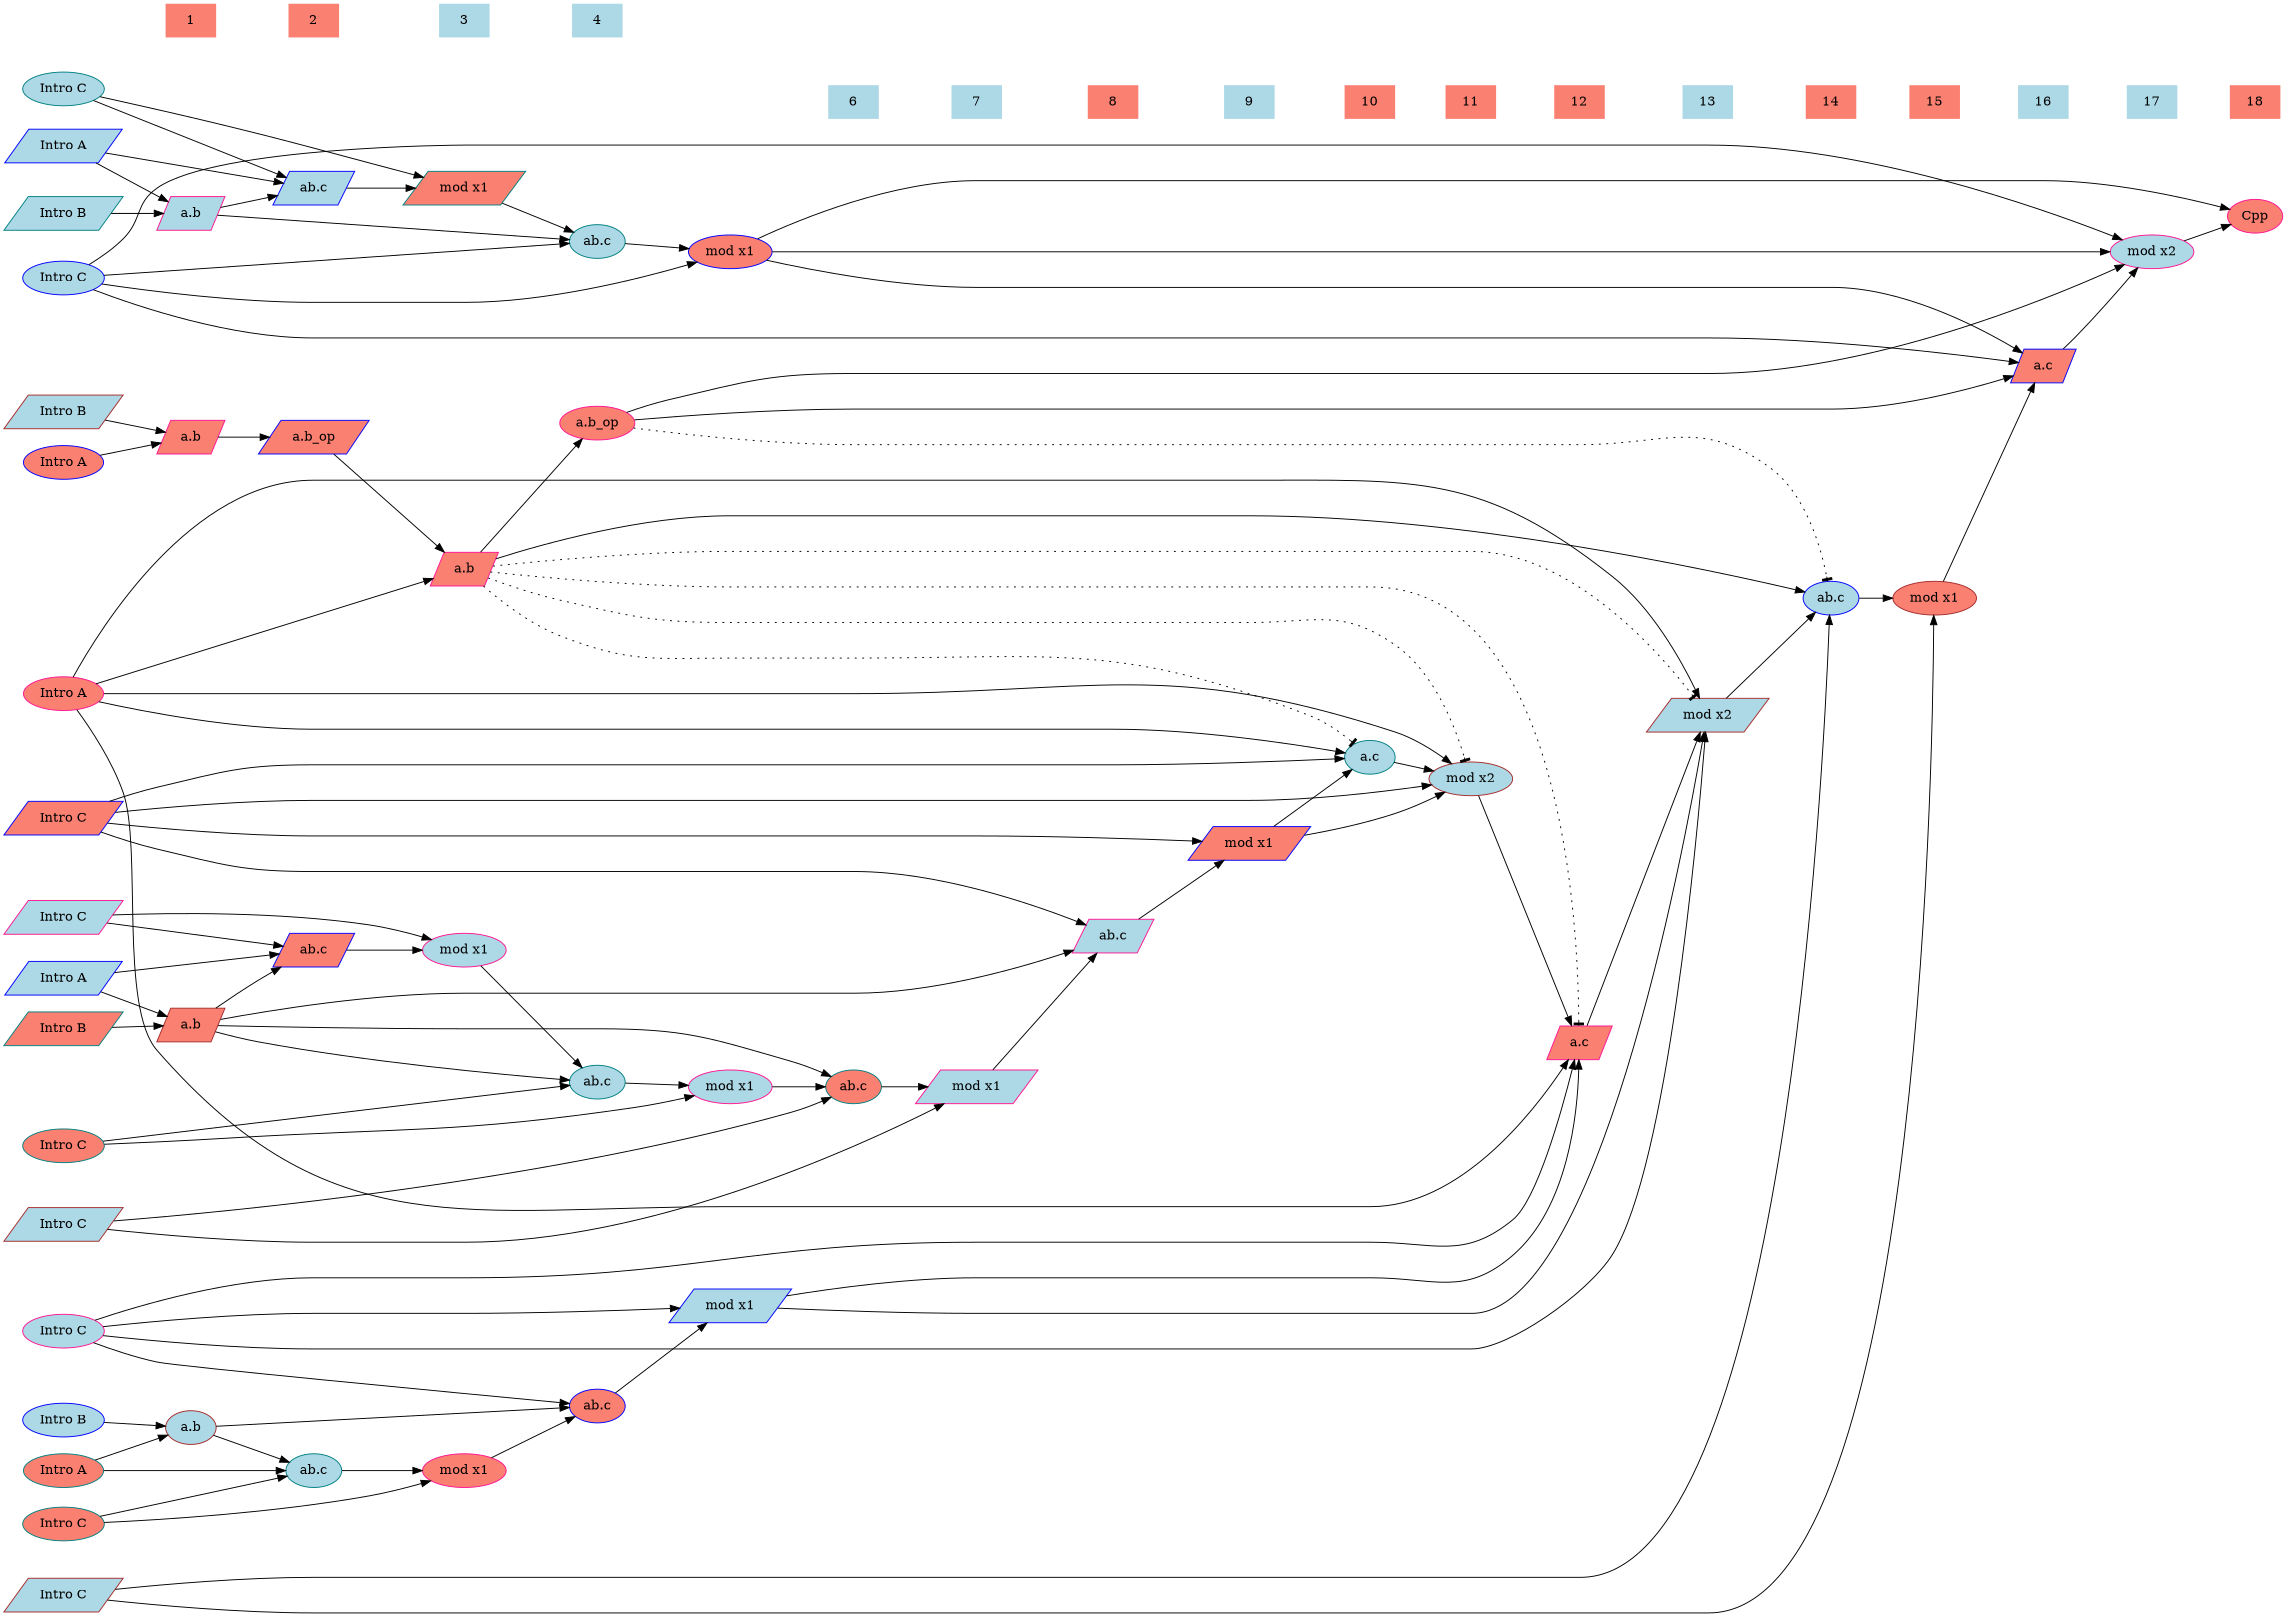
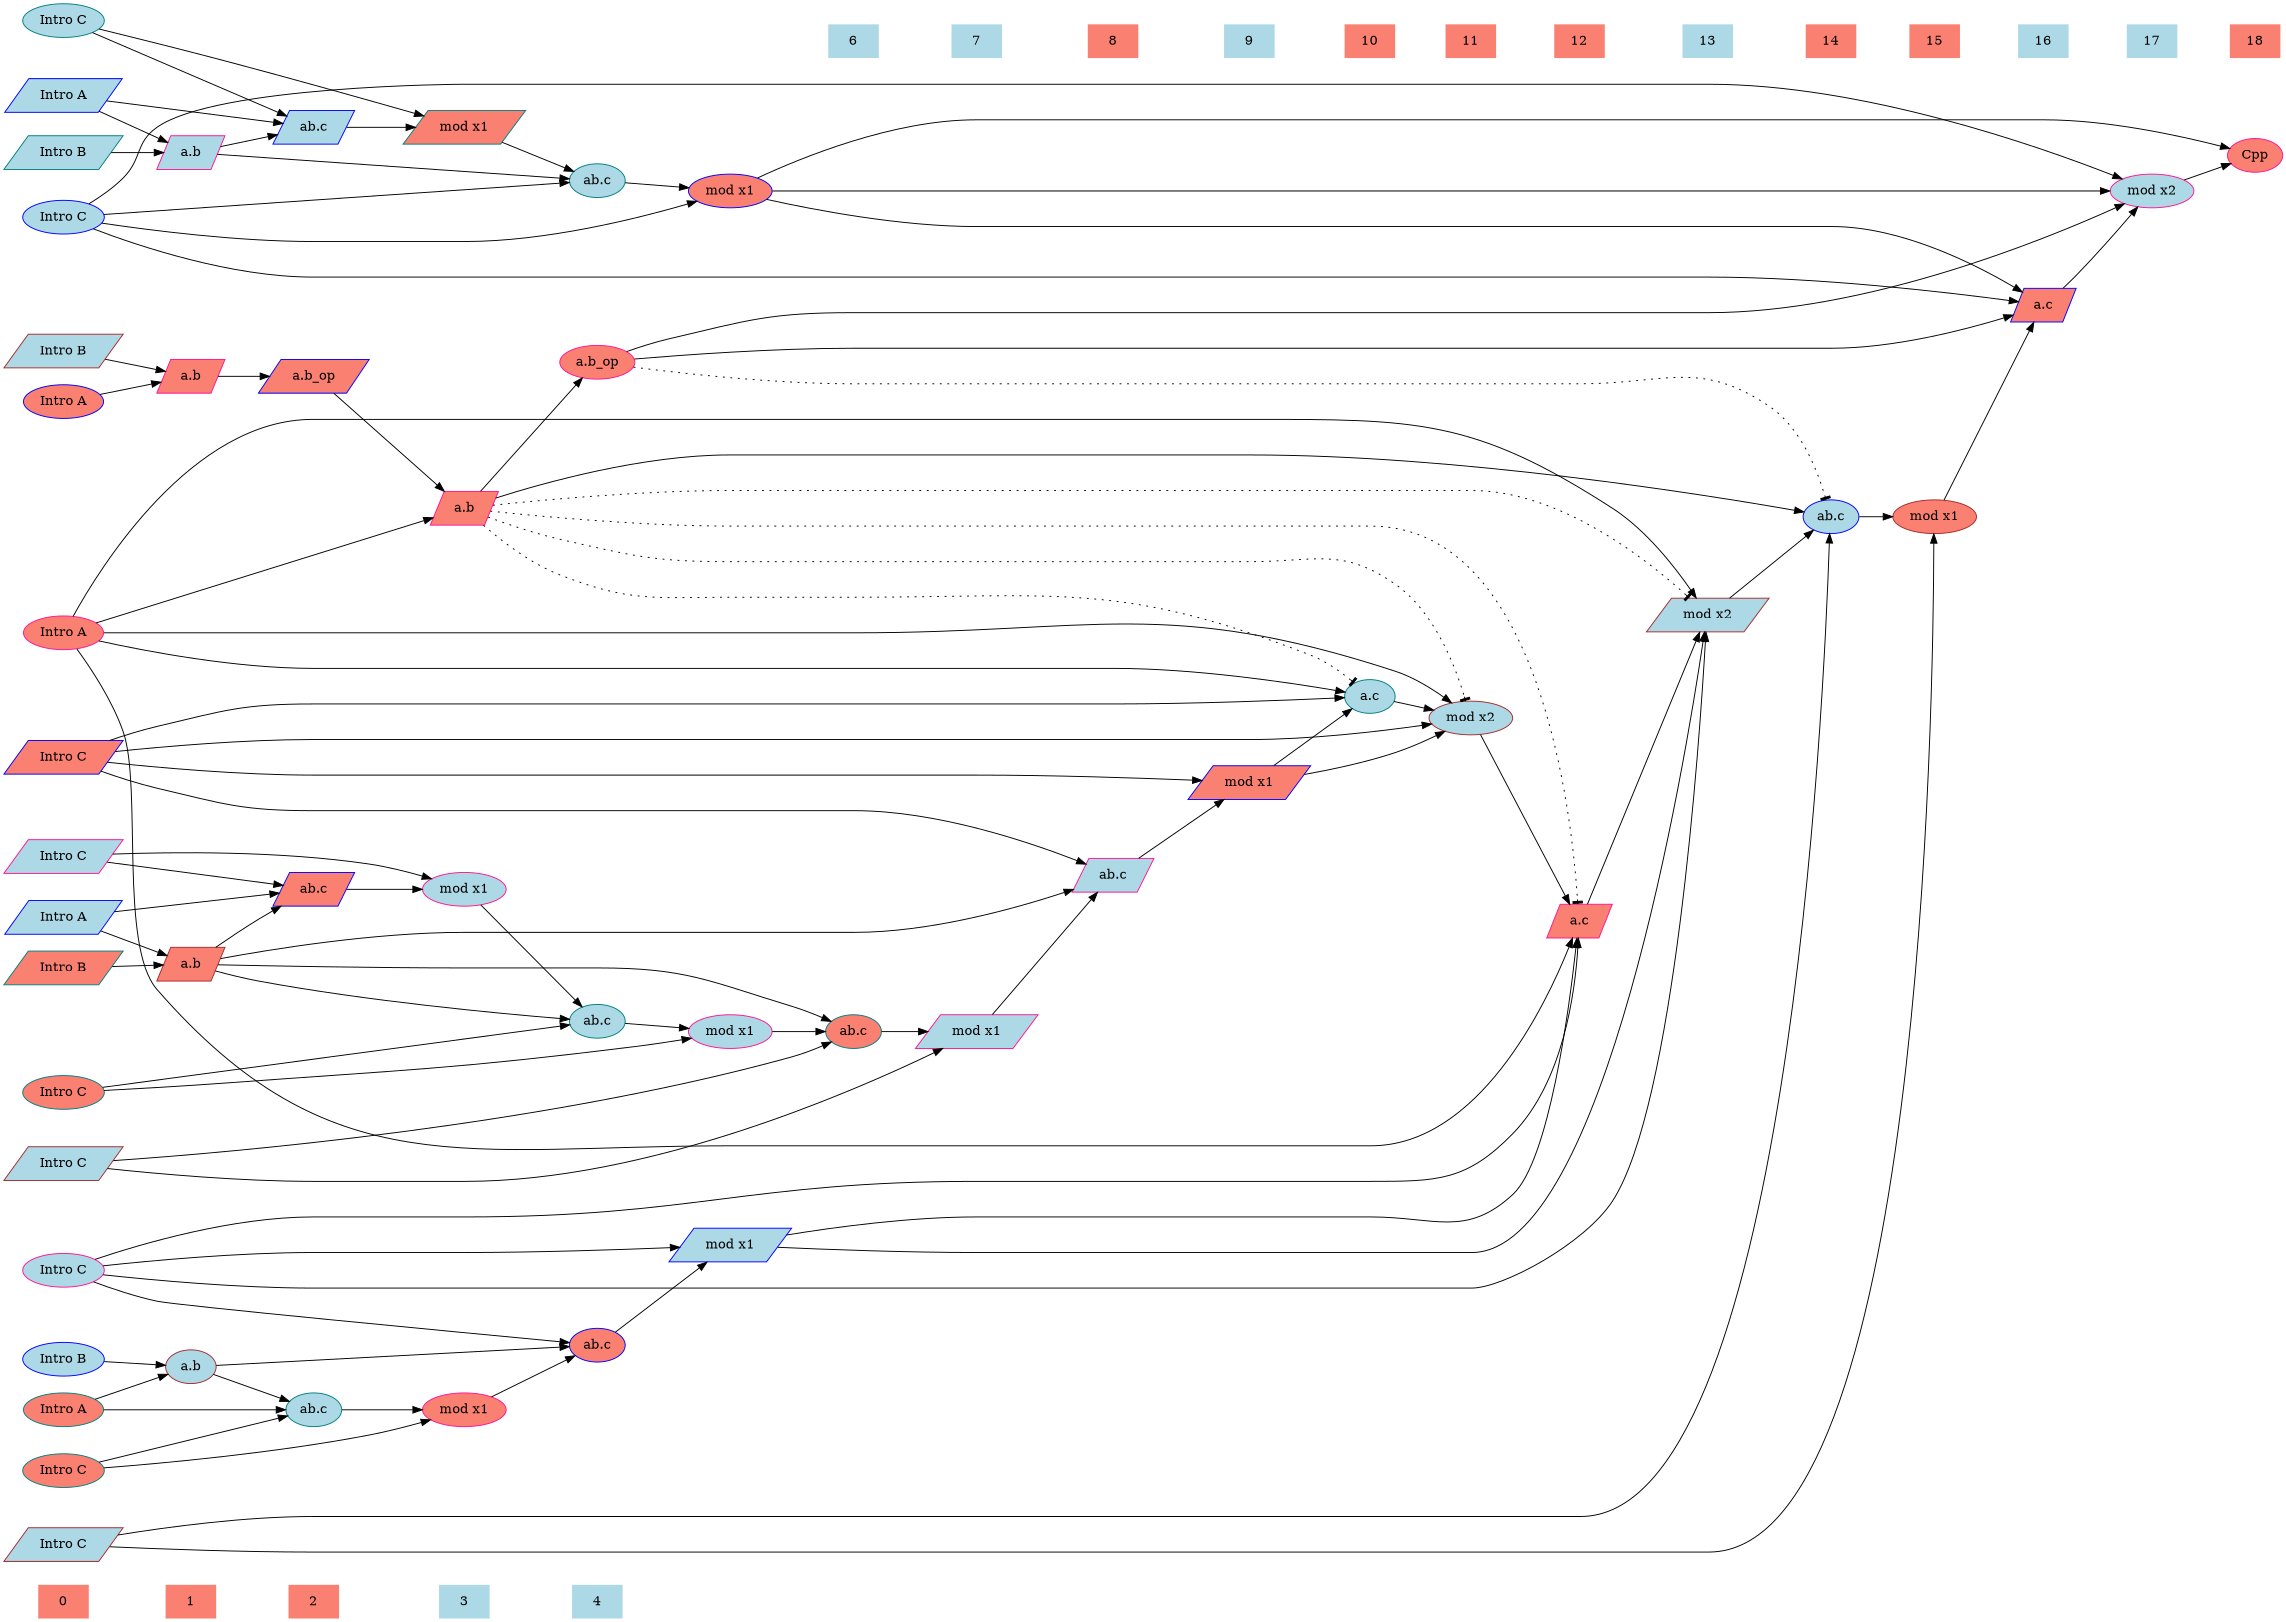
none -> (64, 1602)
